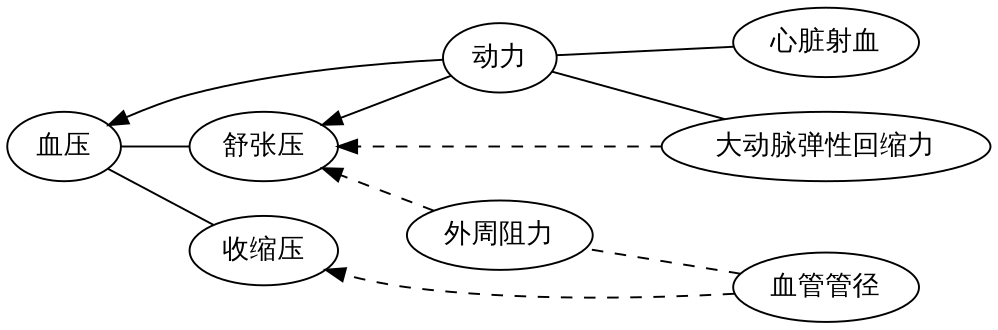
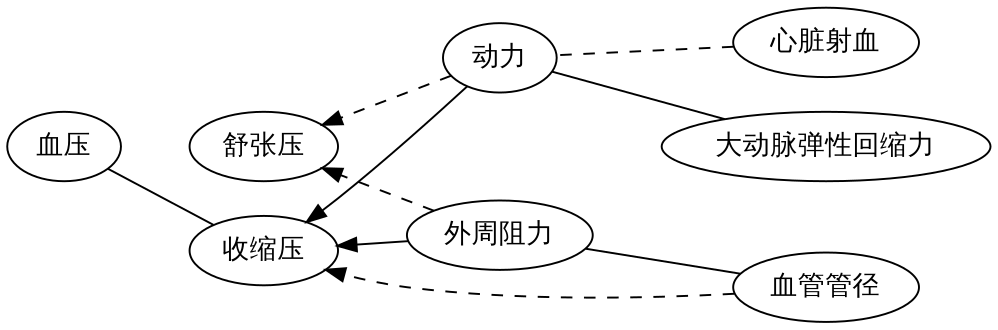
(645, 51) -> (645, 51)
(282, 76) -> (396, 150)
(396, 97) -> (396, 97)
(155, 147) -> none
(510, 147) -> none
none -> (382, 243)
(663, 261) -> (663, 261)
